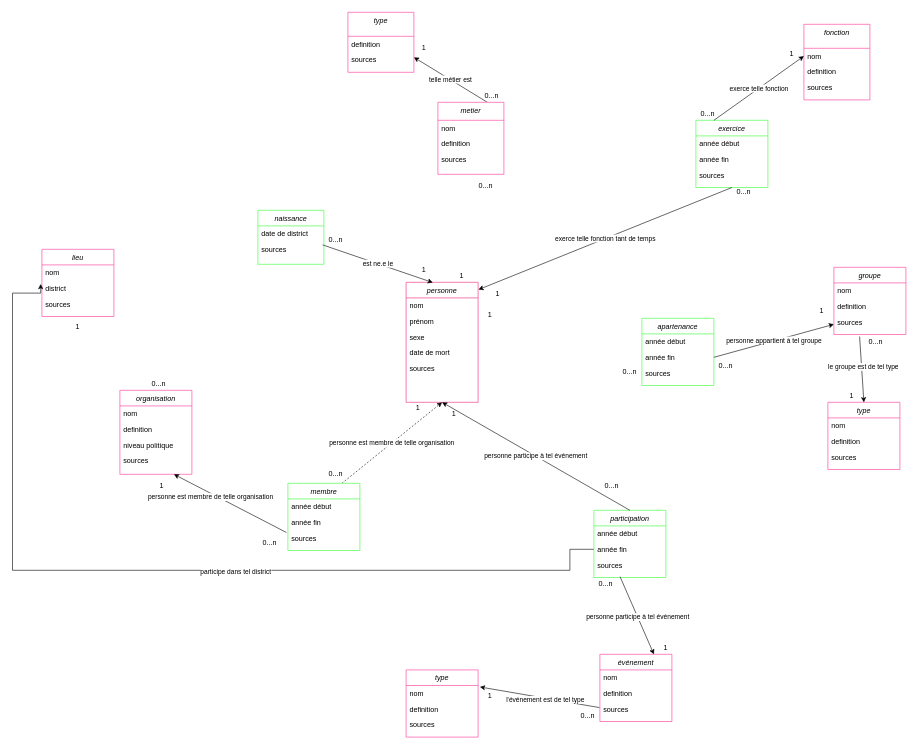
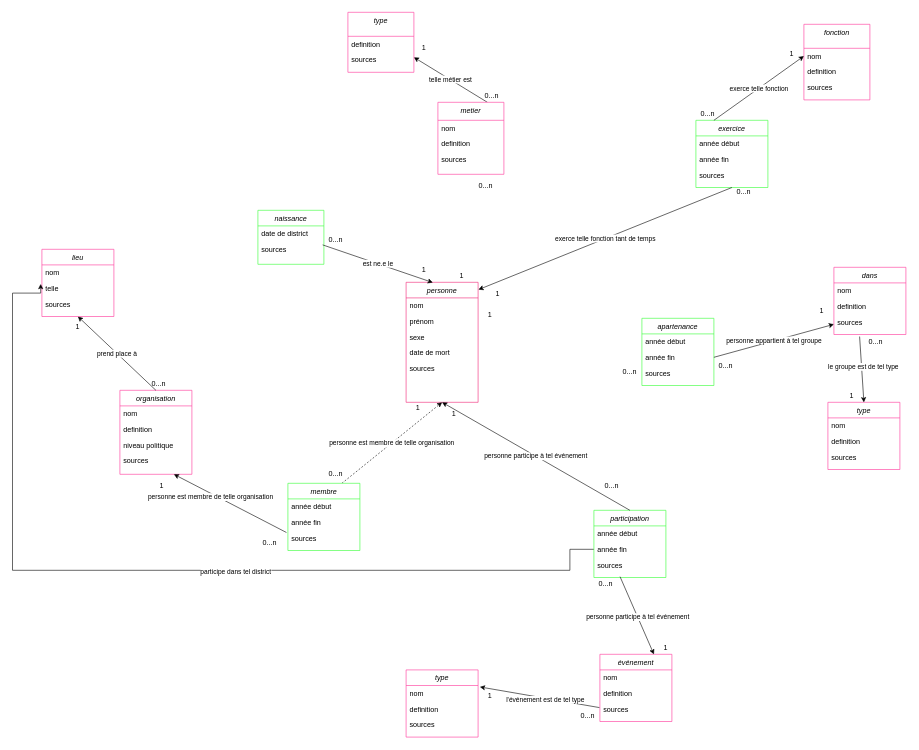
(869, 275) -> (869, 275)
(59, 289) -> (53, 289)
none -> (117, 354)
